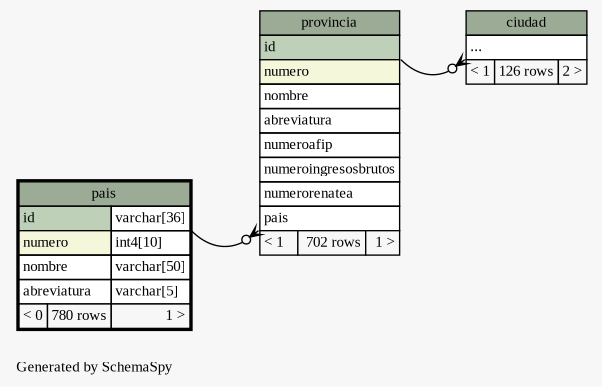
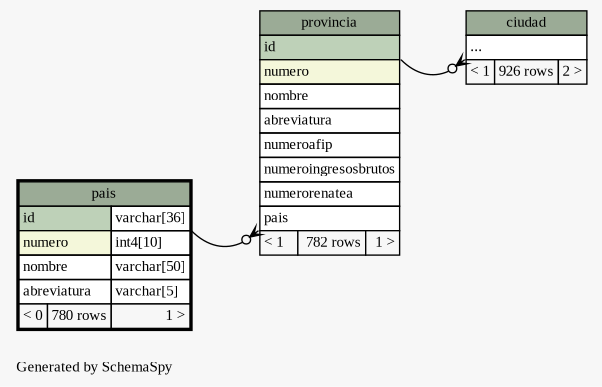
(526, 71) -> (526, 71)
(334, 242) -> (334, 242)
